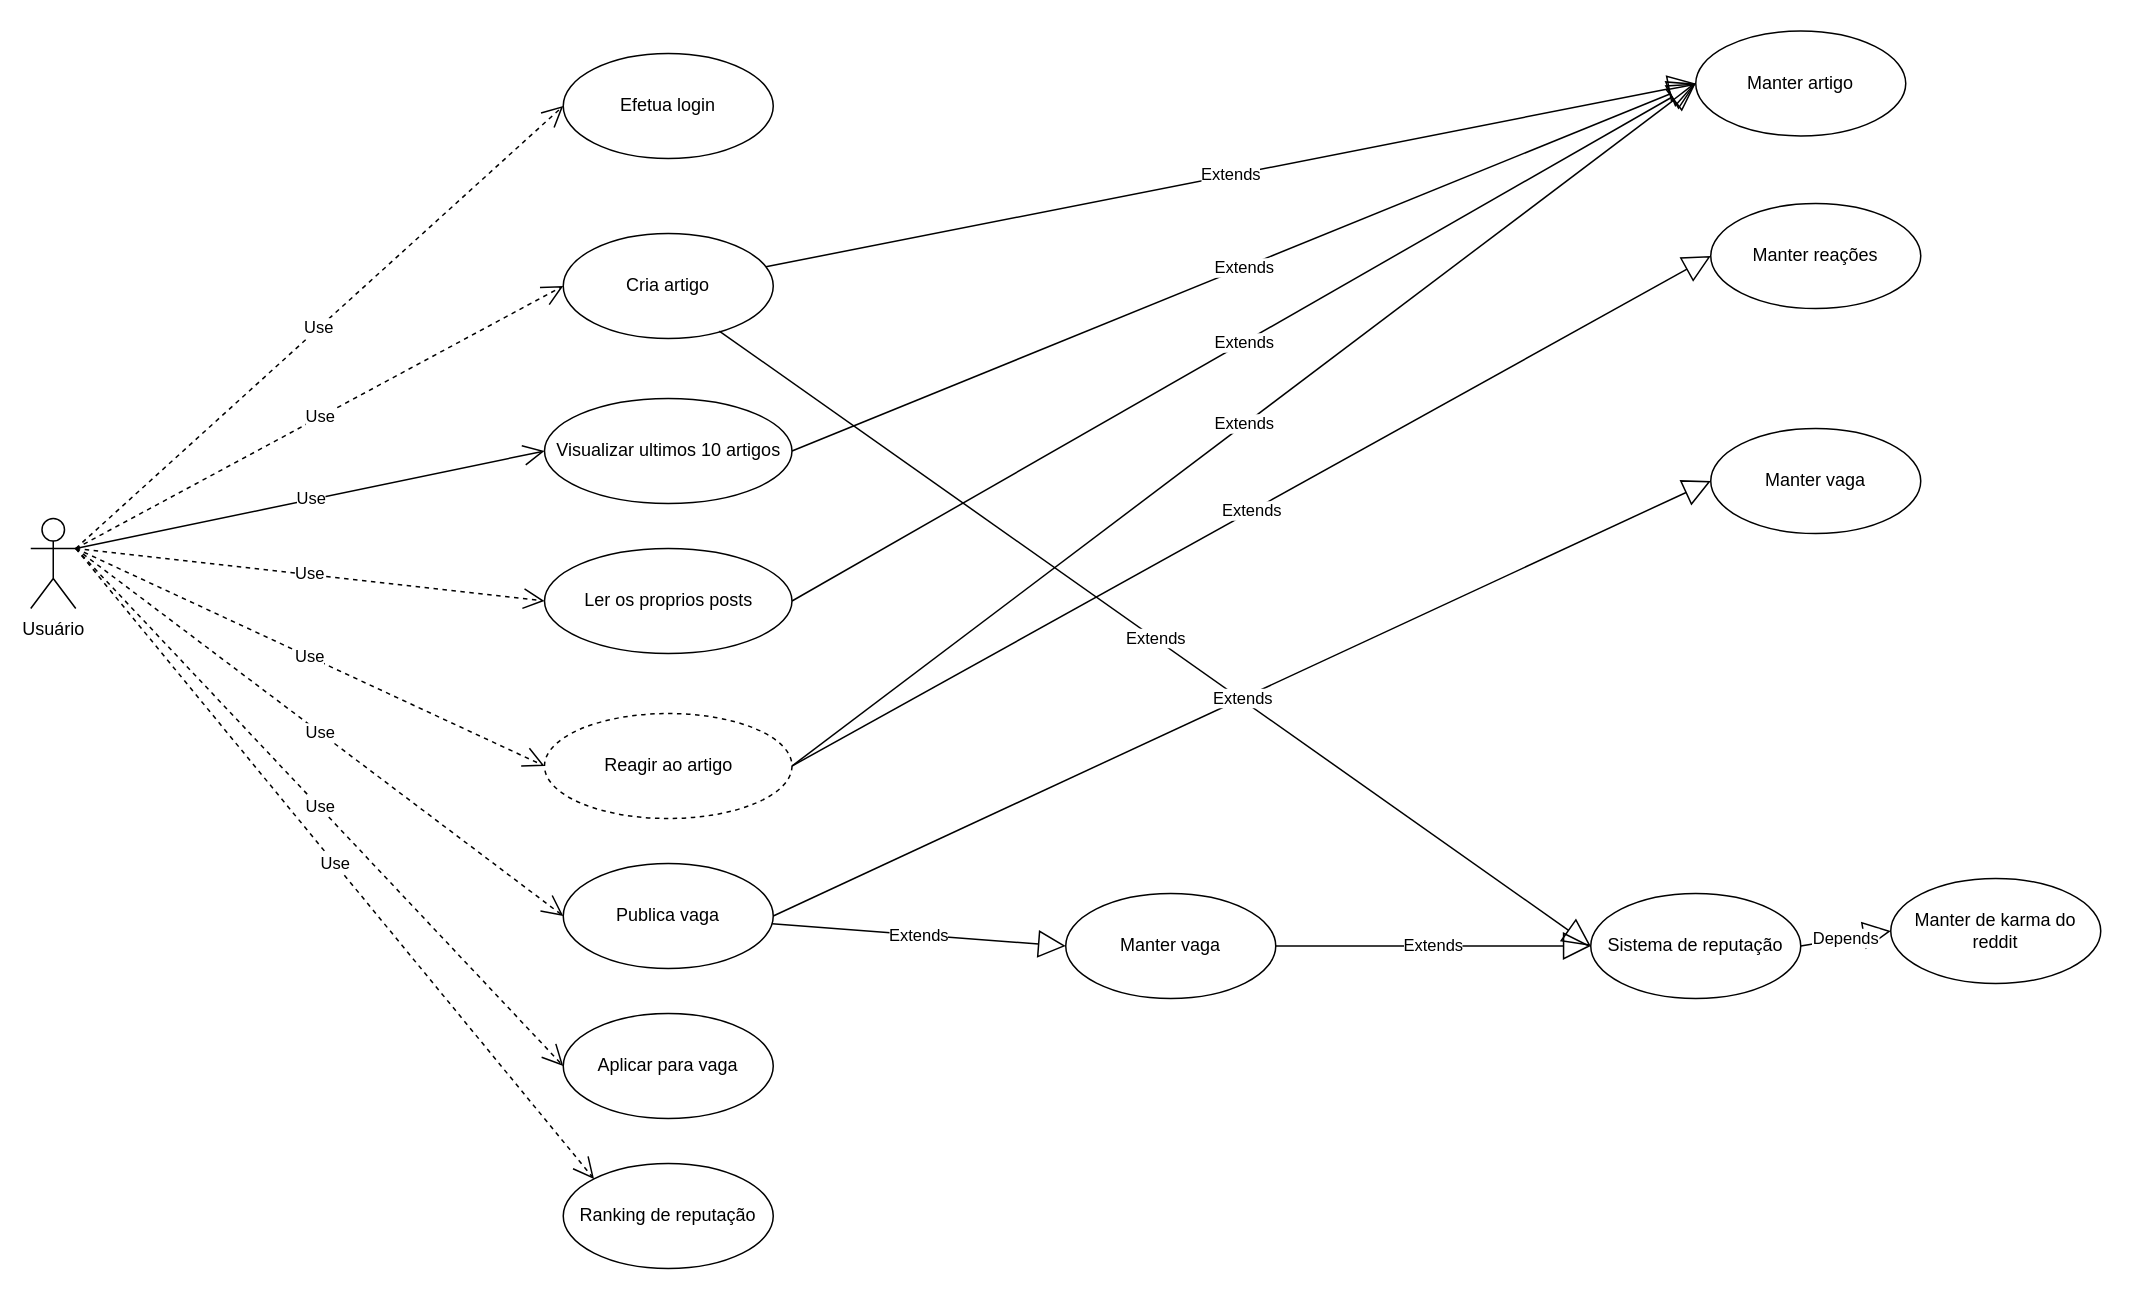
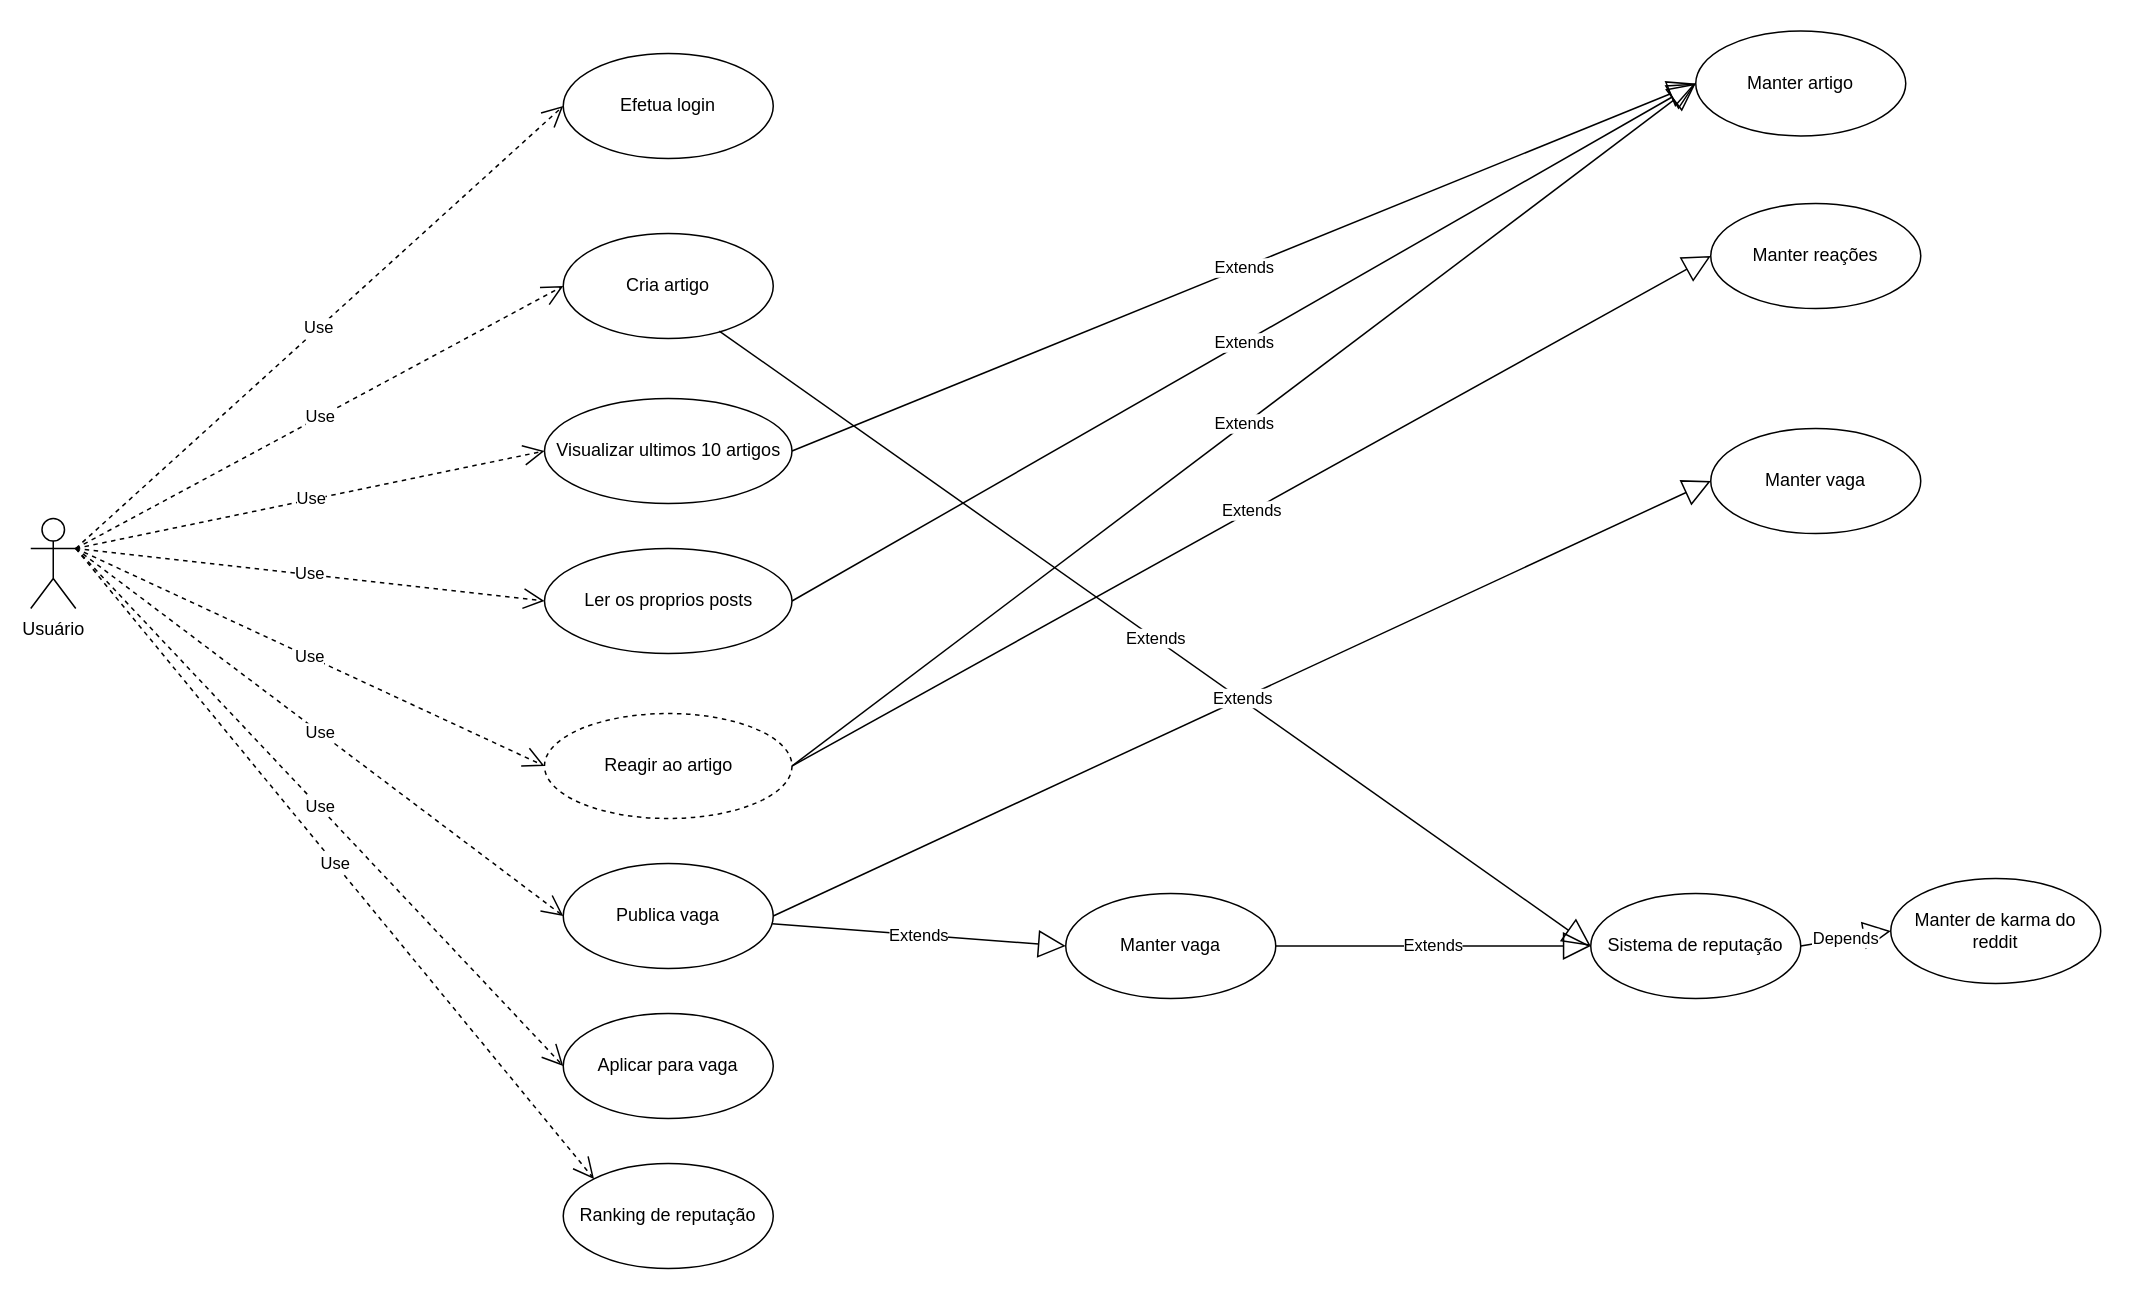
(1218, 178) -> none
(432, 474) -> (432, 474)
